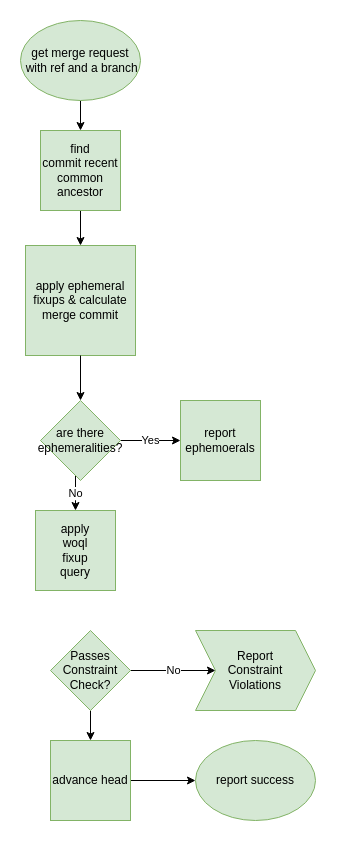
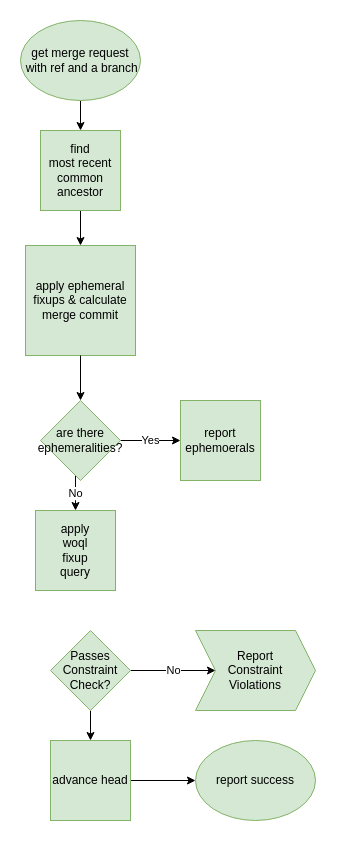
(81, 171) -> (81, 171)
